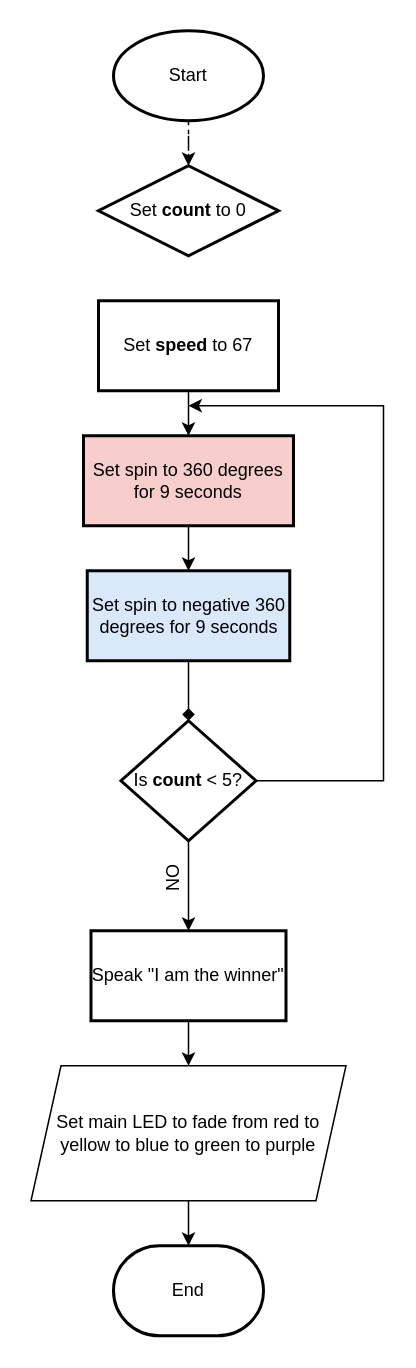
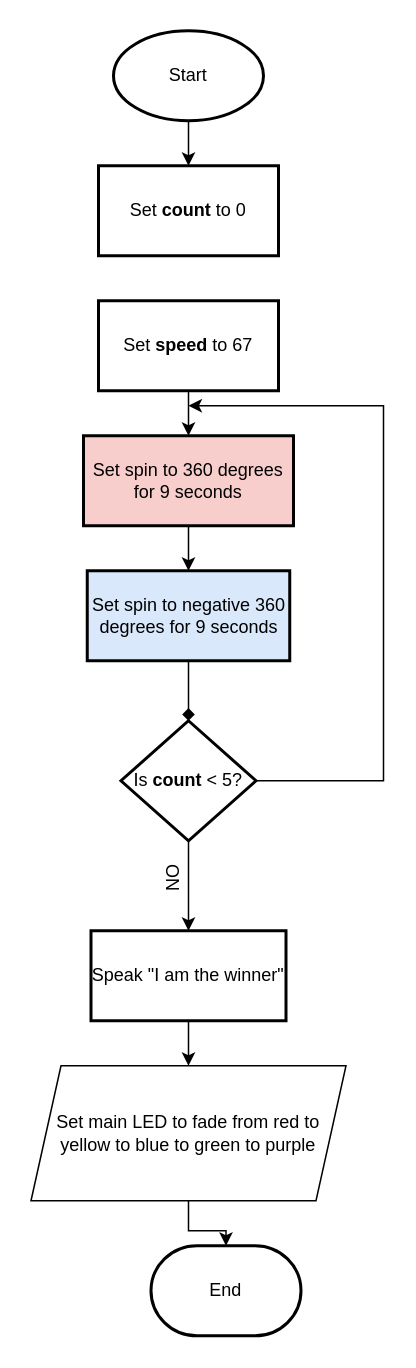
(188, 130) -> (188, 130)
(188, 211) -> (188, 211)
(188, 1291) -> (226, 1291)
